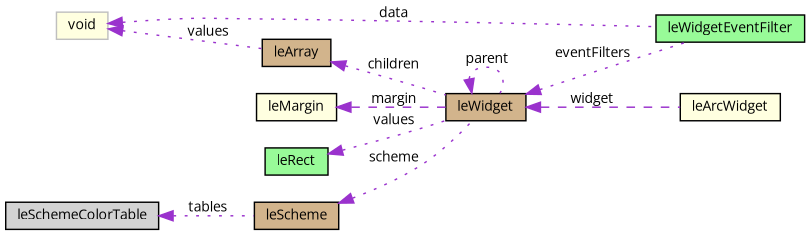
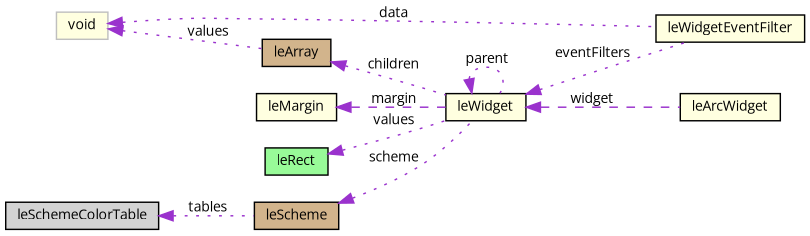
(730, 29) -> (730, 29)
(486, 107) -> (486, 107)
